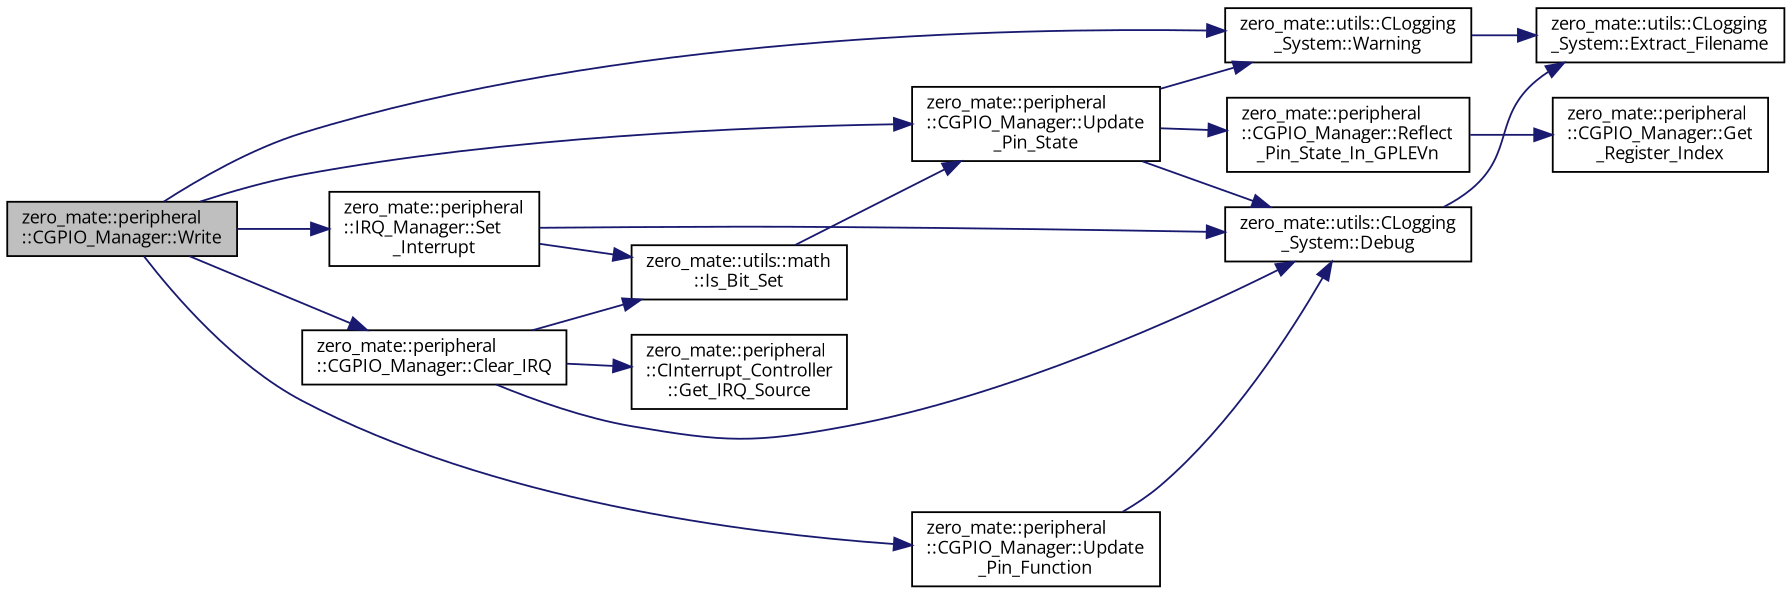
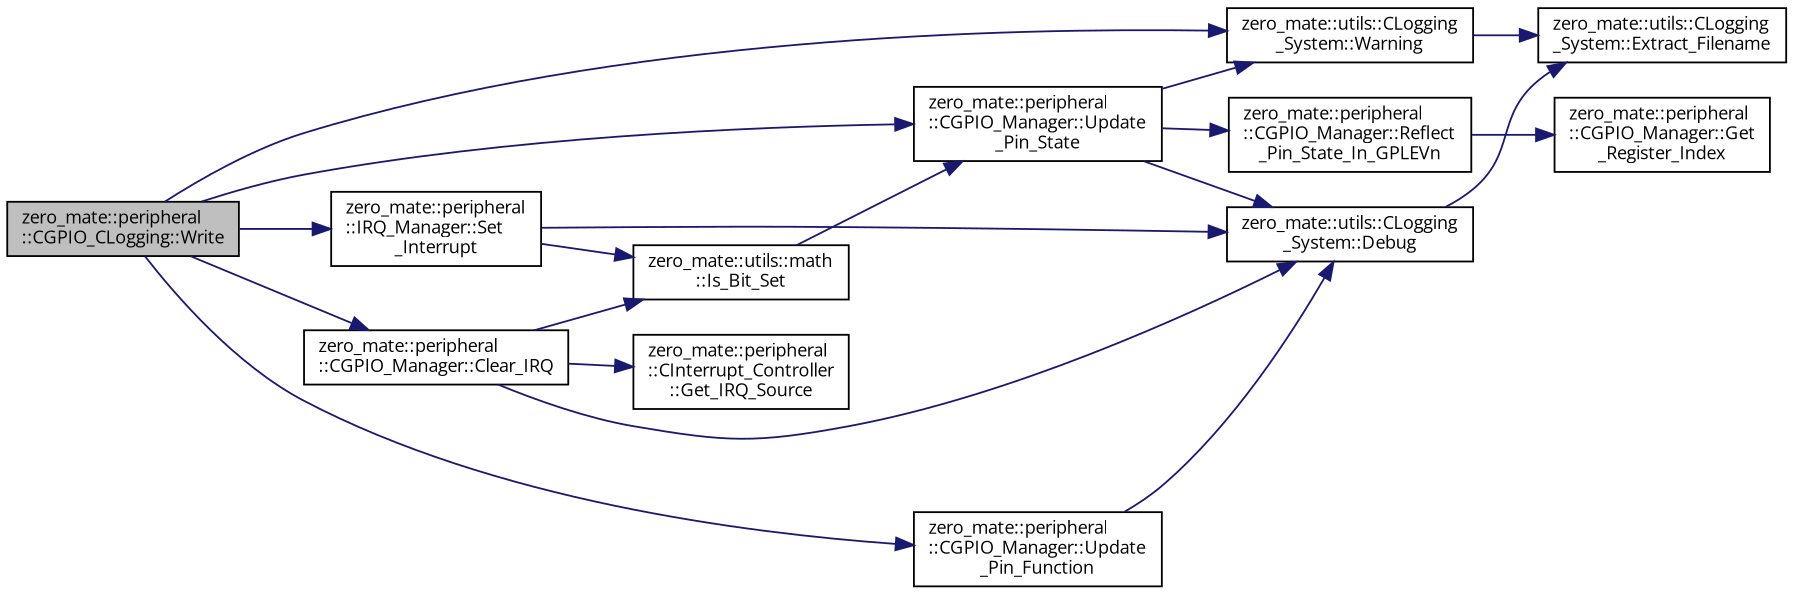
(122, 229) -> (123, 229)
